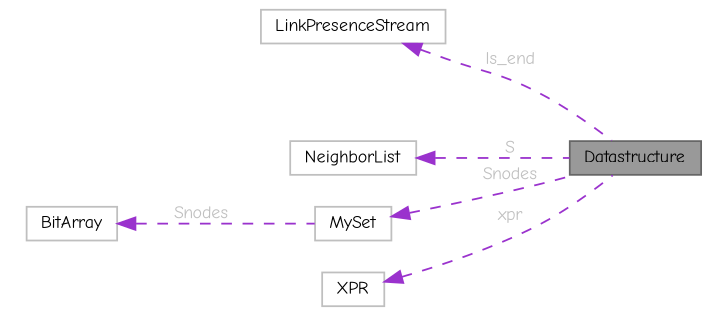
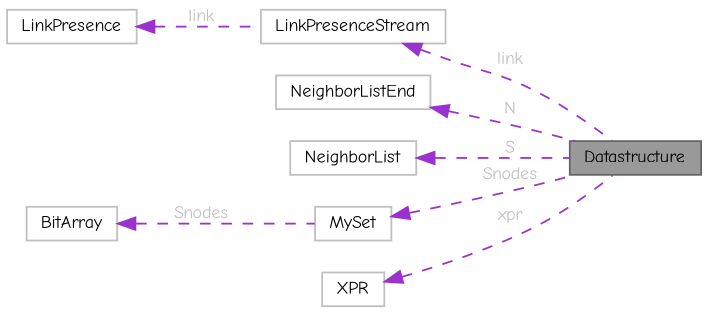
none -> (72, 27)
(508, 59) -> (508, 59)
none -> (353, 92)
